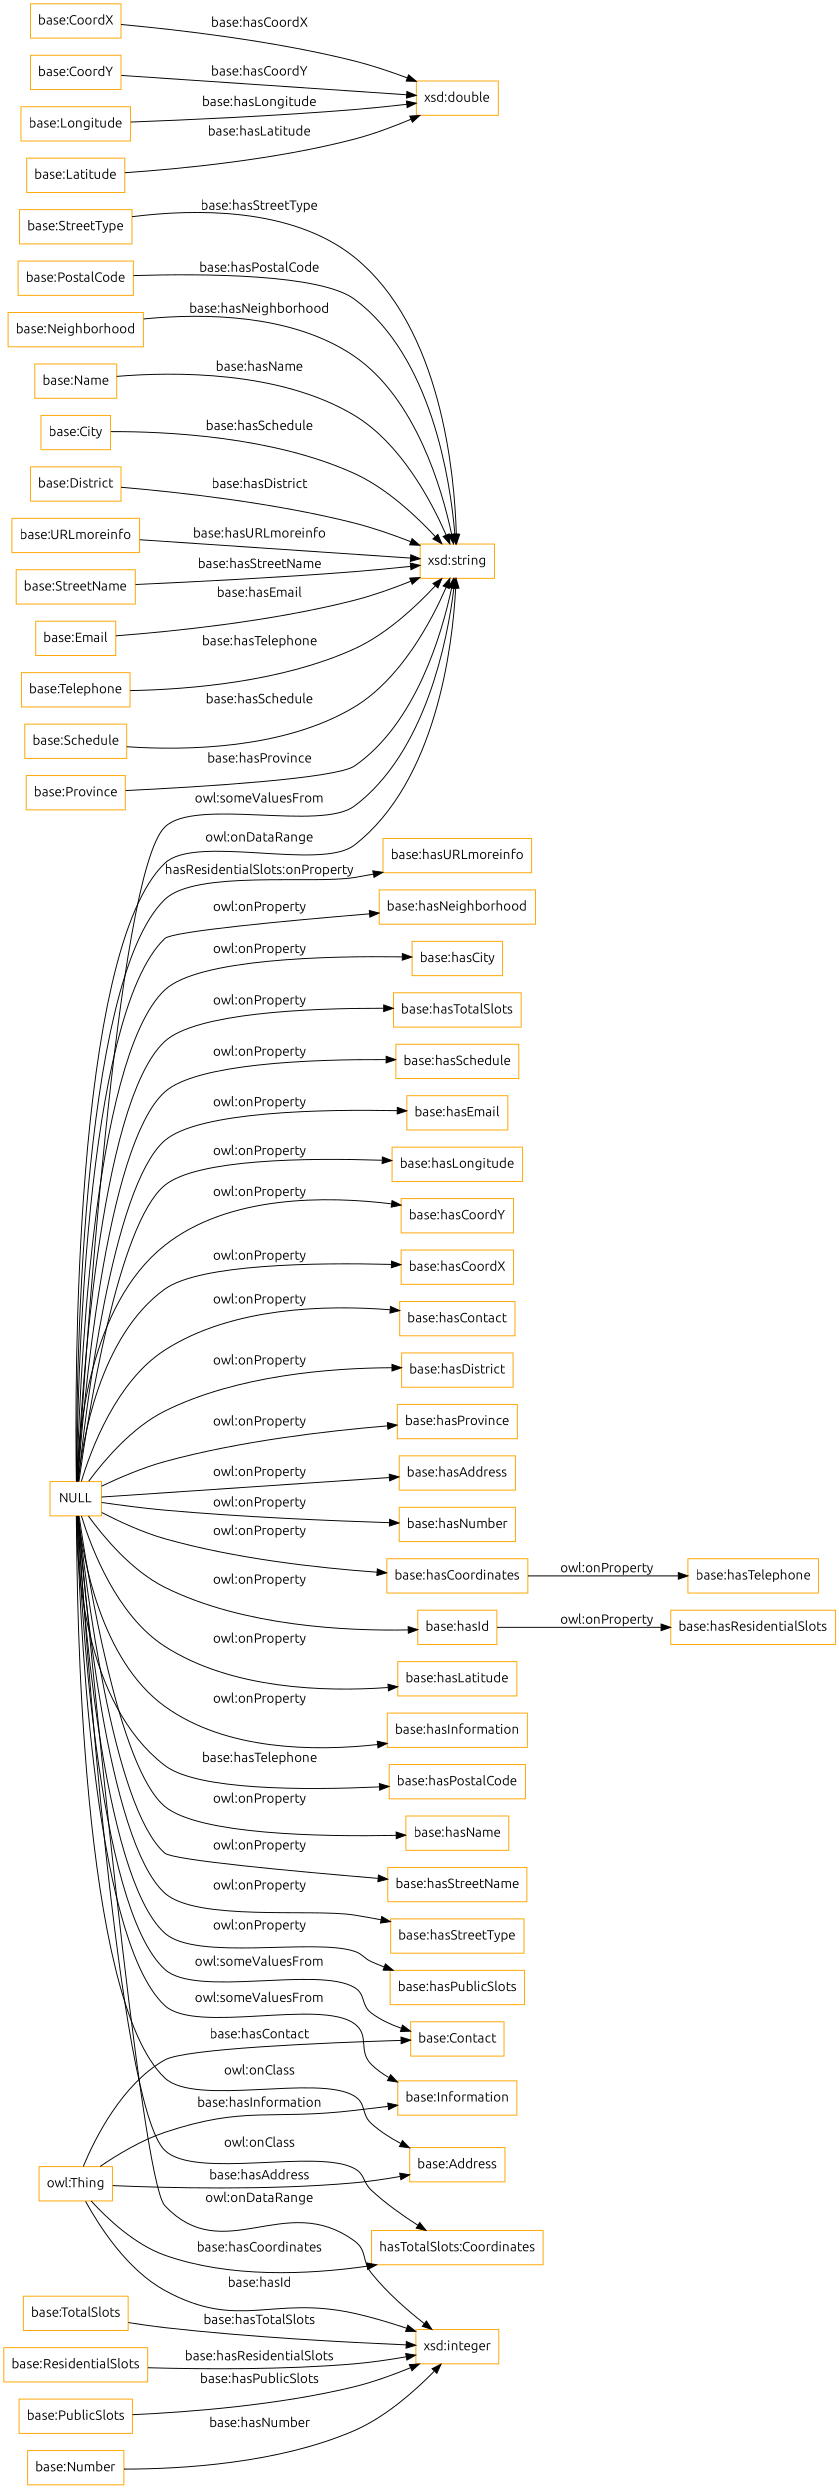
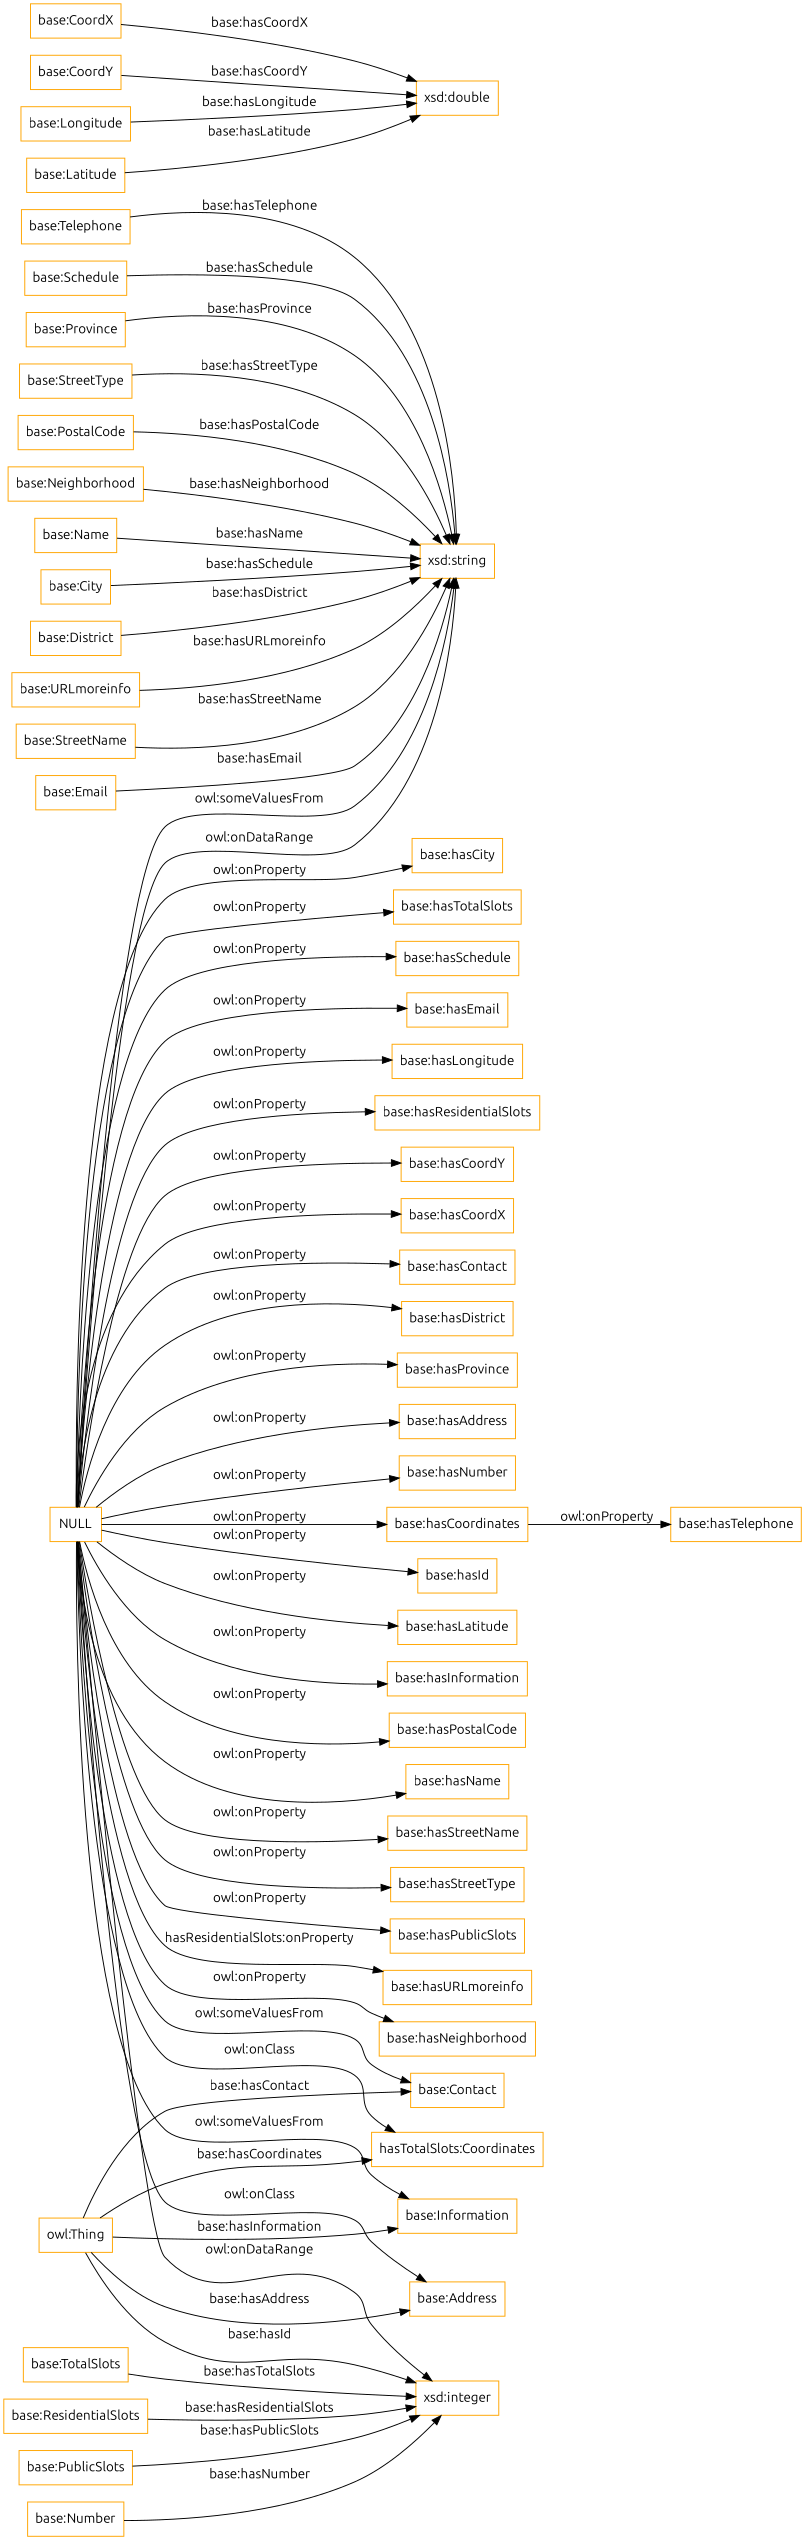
(579, 1627) -> (127, 1221)
(260, 1758) -> (260, 1695)
